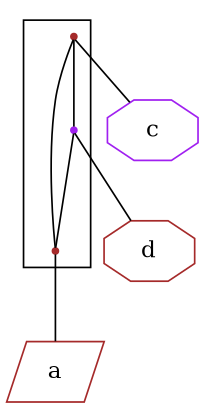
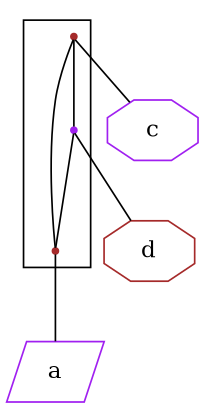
(55, 372) -> (55, 372)
